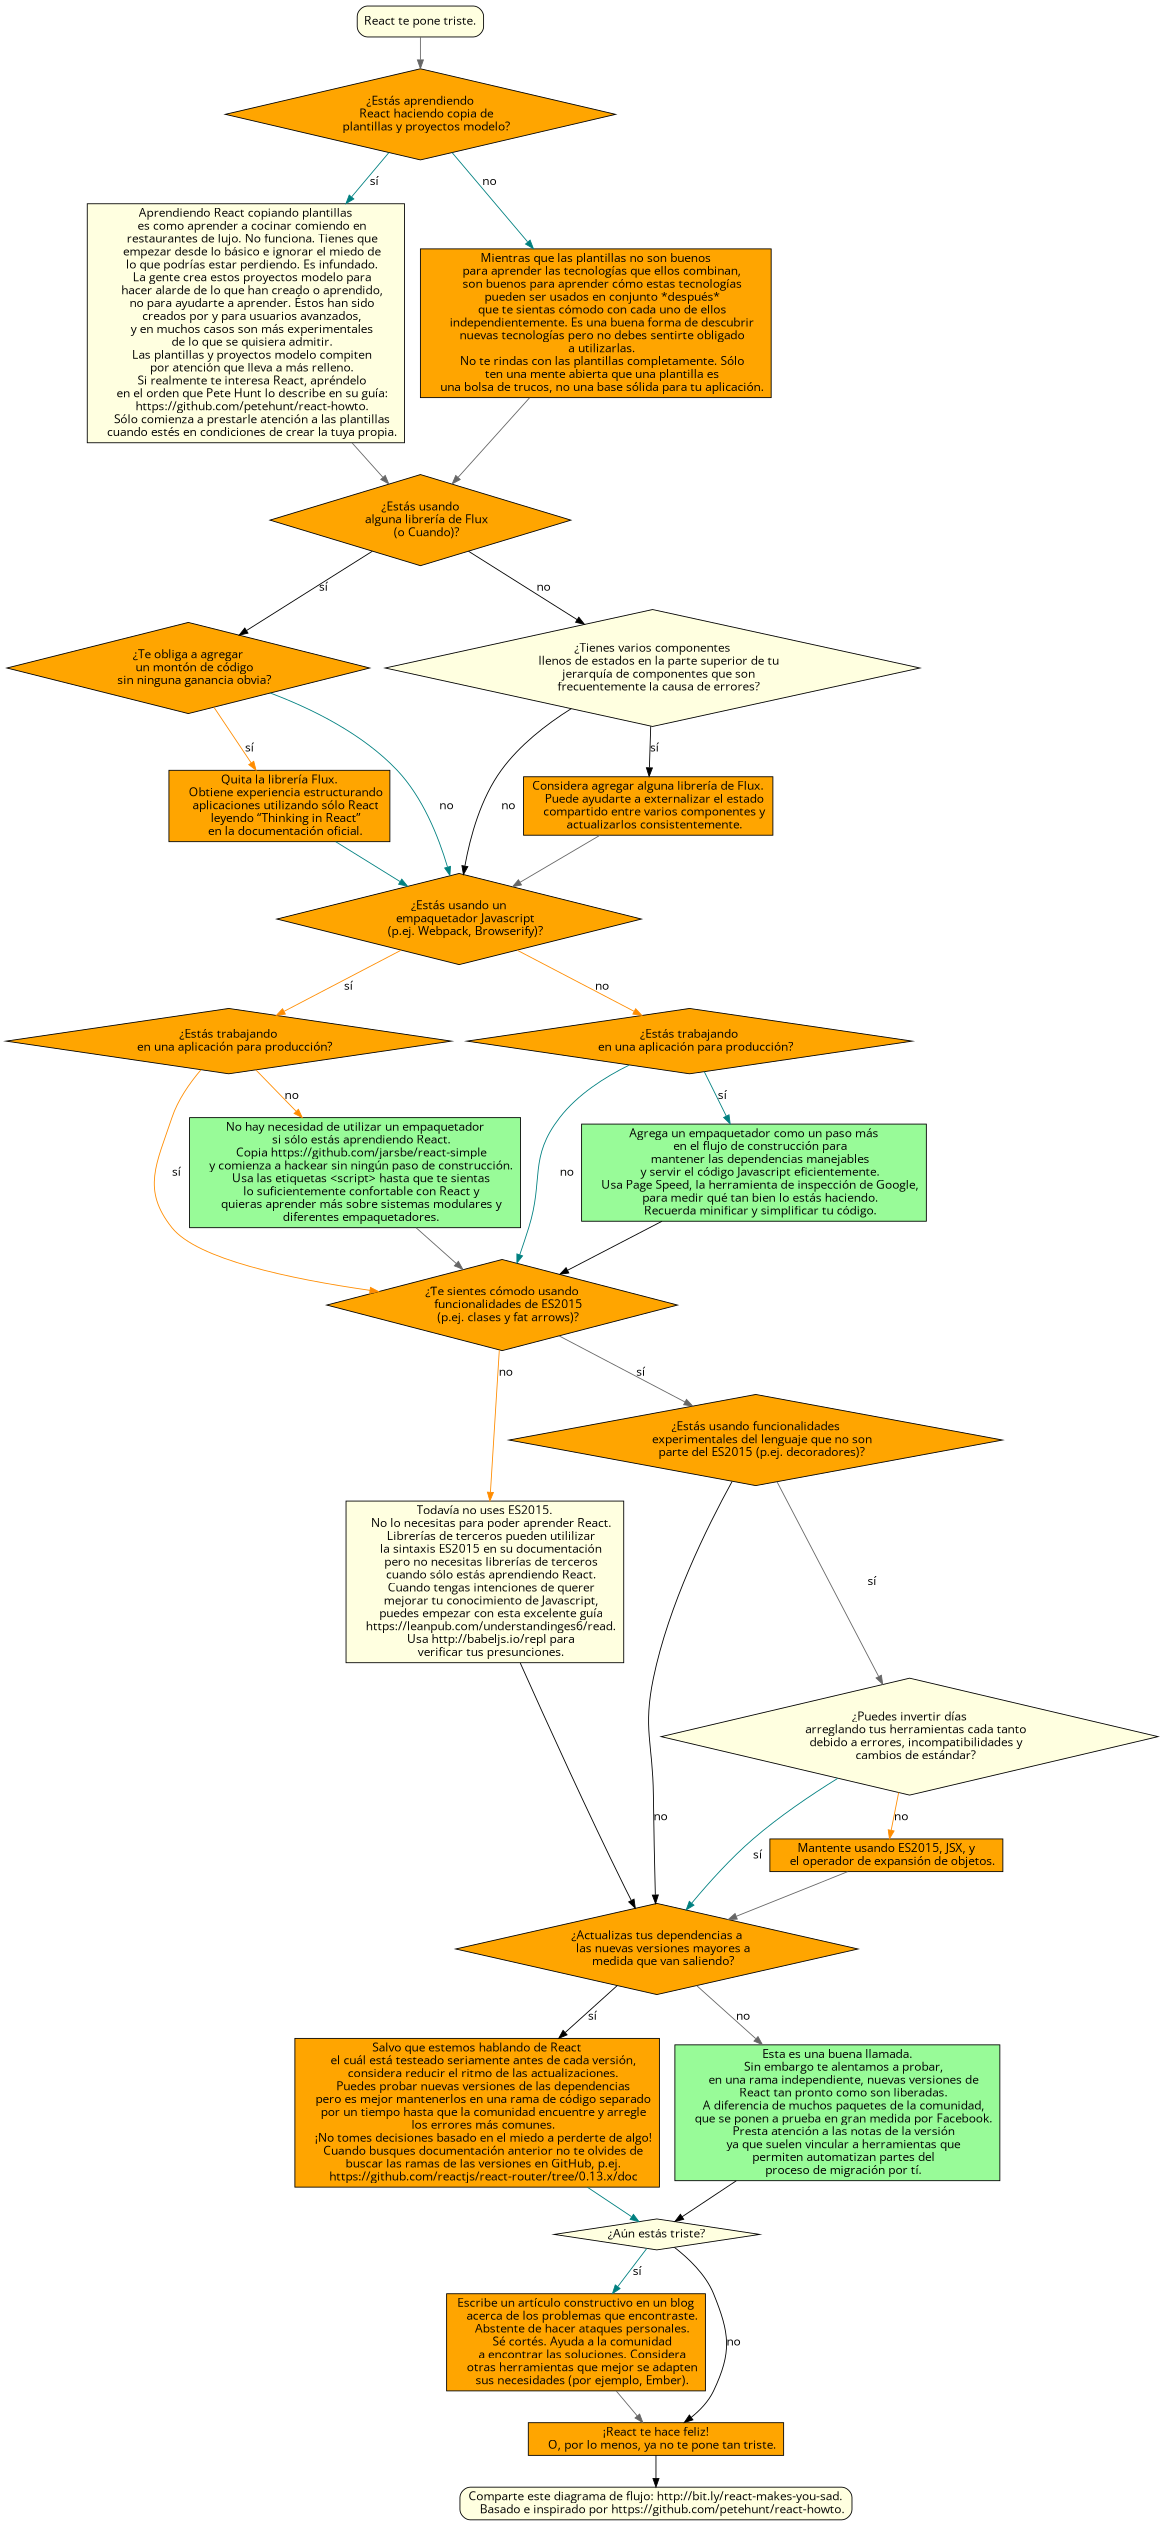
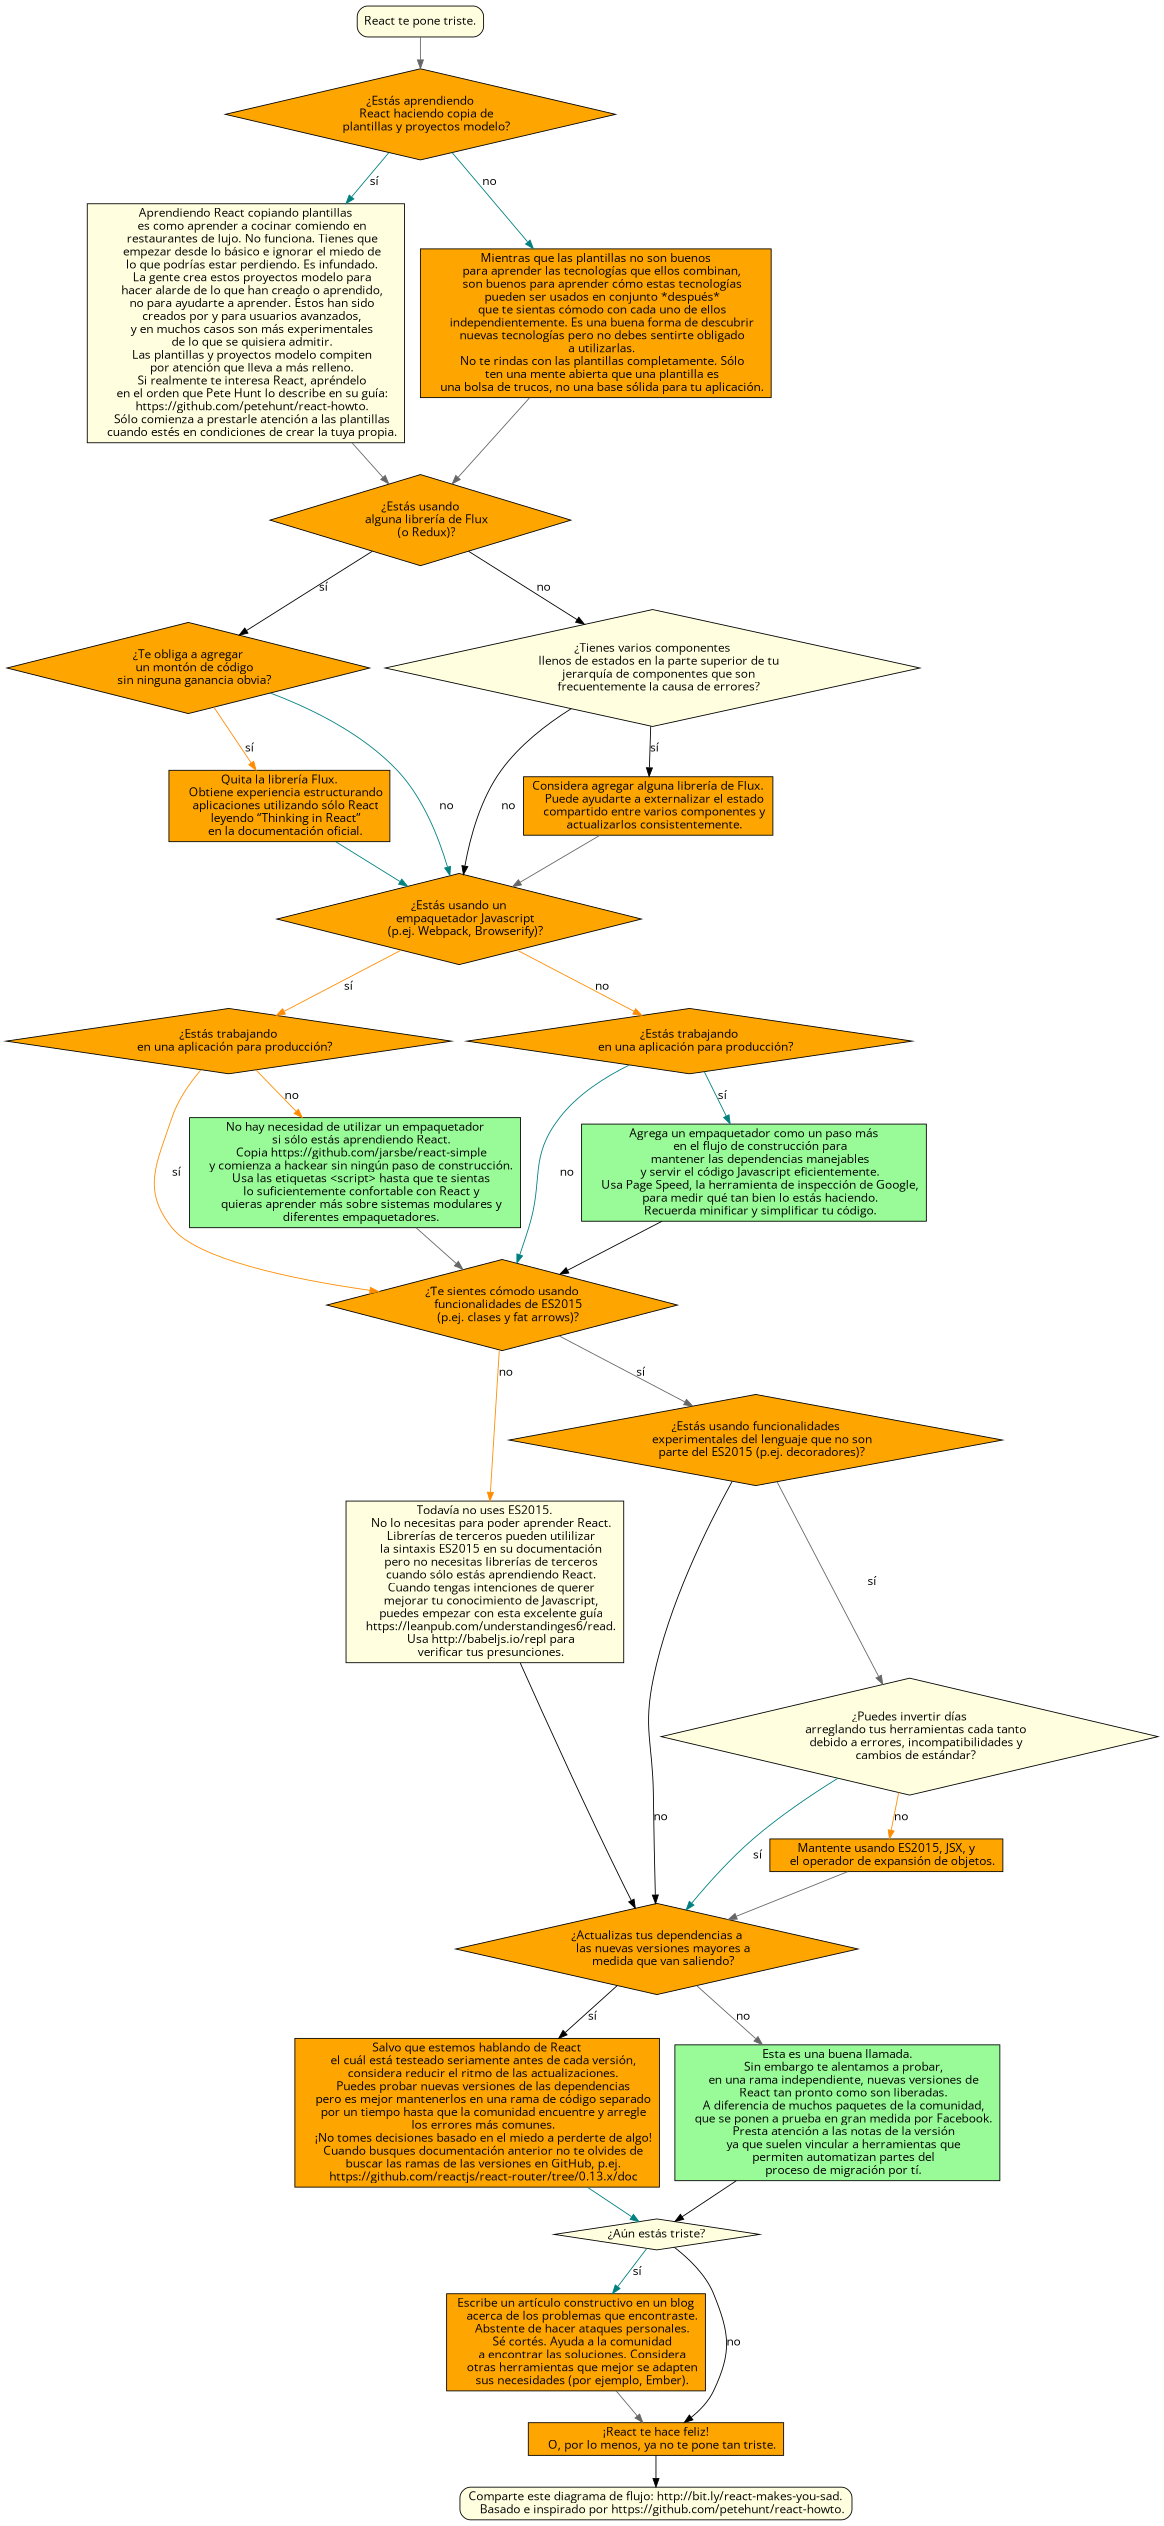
(420, 520) -> (420, 520)
